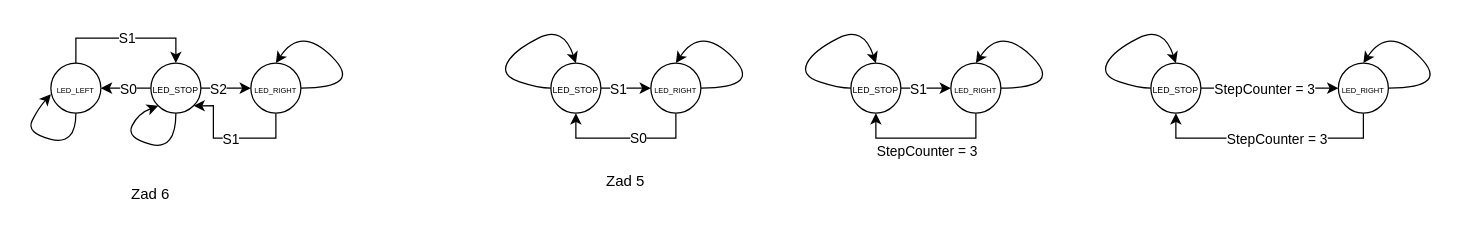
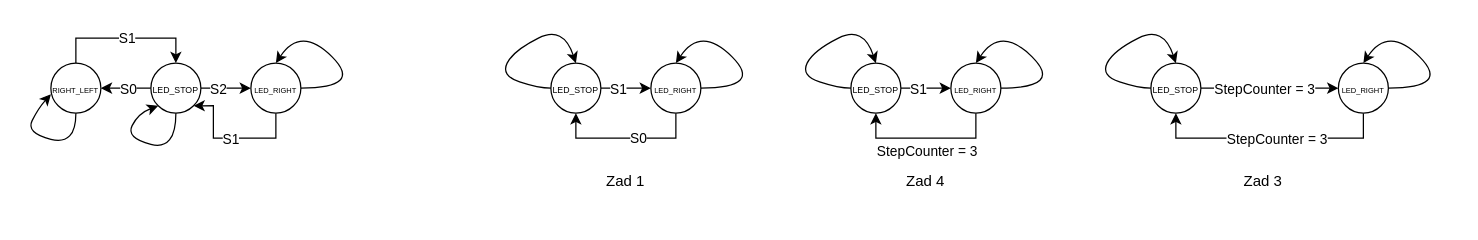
(76, 88) -> (76, 88)
(626, 182) -> (626, 182)
none -> (926, 182)
none -> (1263, 182)
(151, 194) -> none
